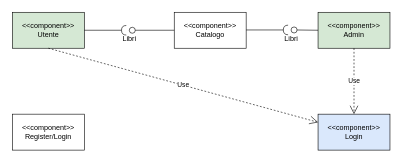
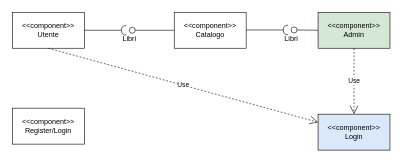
(48, 30) -> (48, 30)
(48, 132) -> (48, 126)
